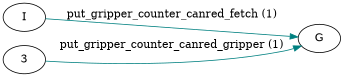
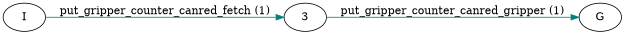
(168, 28) -> (161, 17)
